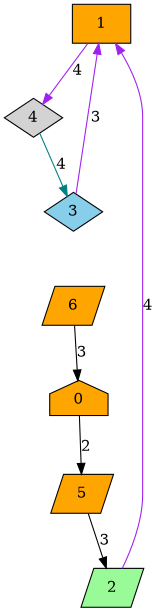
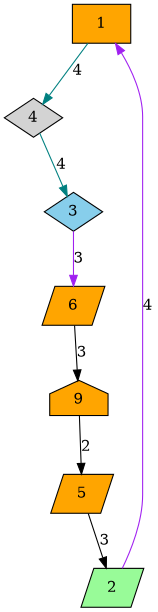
(69, 69) -> (69, 69)
(87, 124) -> (73, 253)
(79, 400) -> (79, 400)
